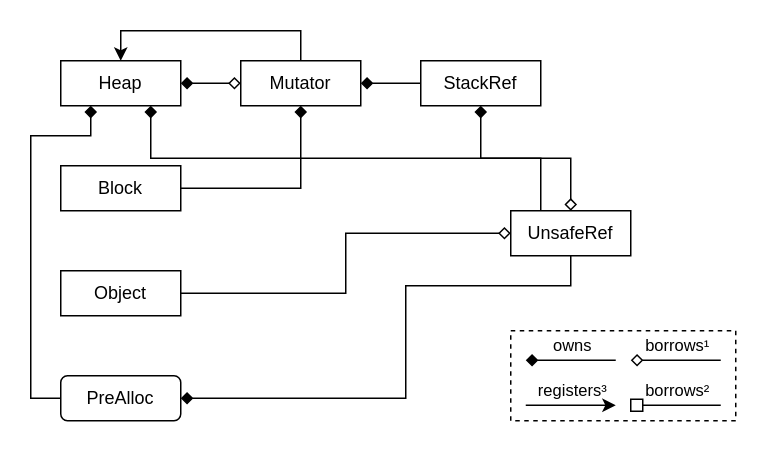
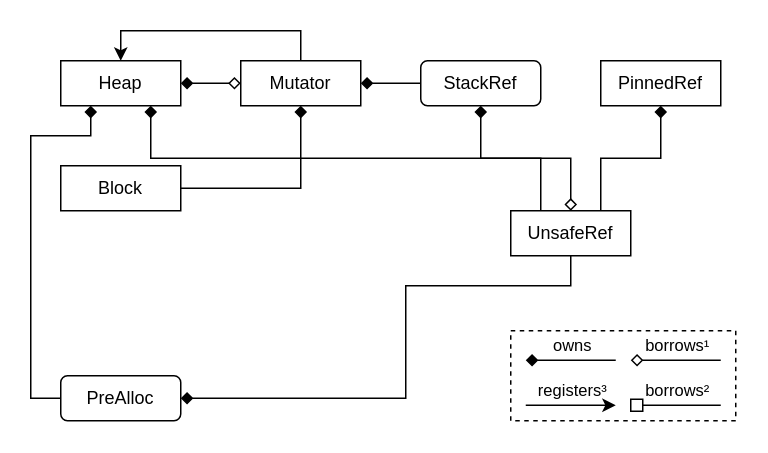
(481, 83) -> (481, 83)
none -> (661, 83)
none -> (625, 158)
(346, 269) -> none
(121, 293) -> none
